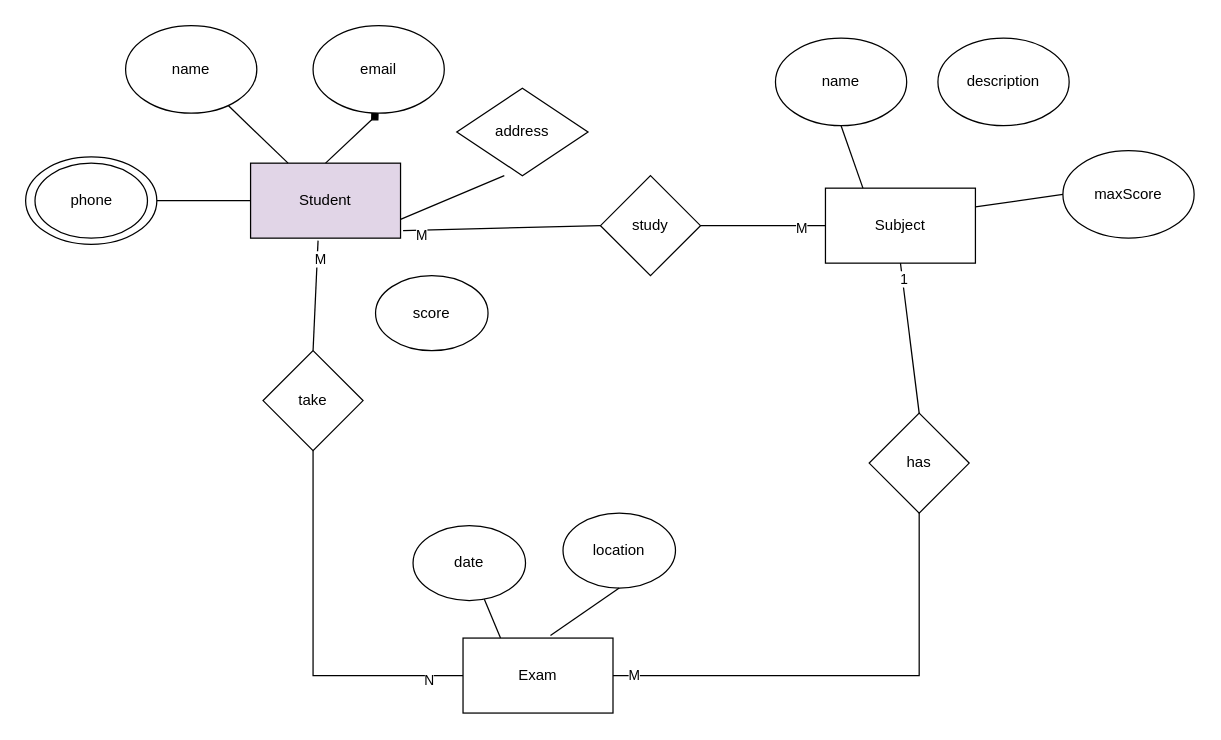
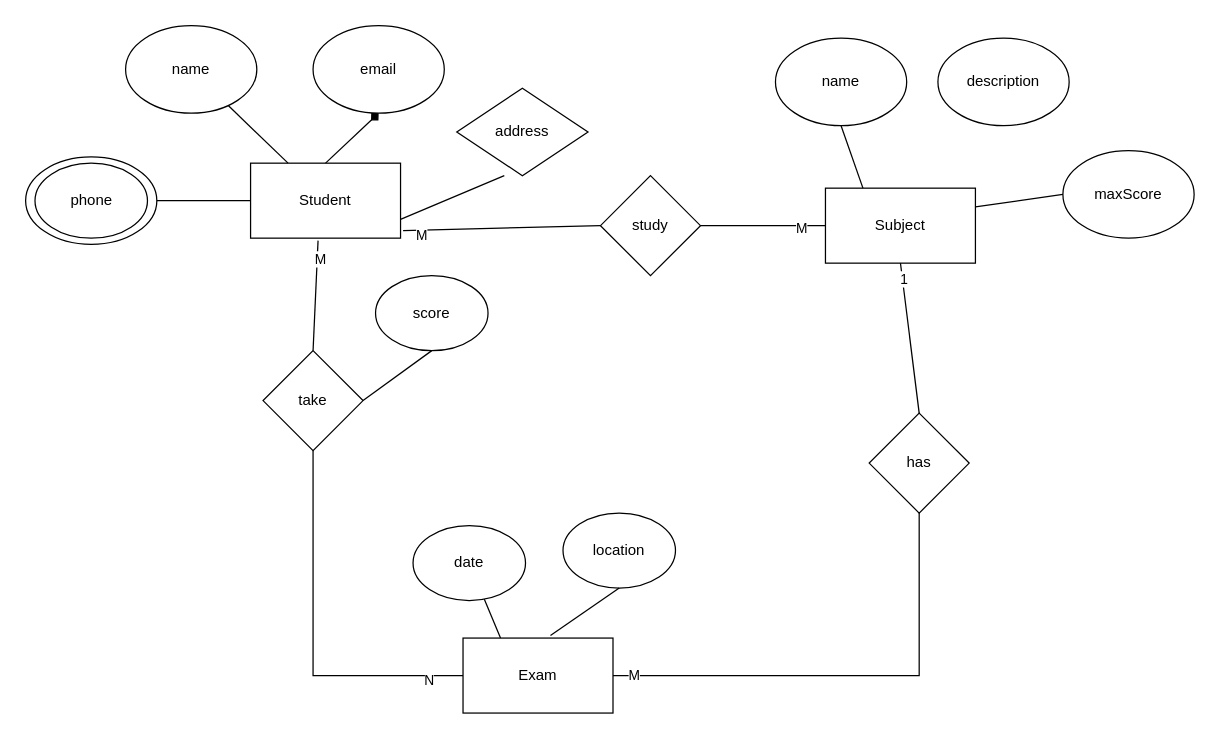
(326, 201) -> (326, 201)
none -> (397, 376)
